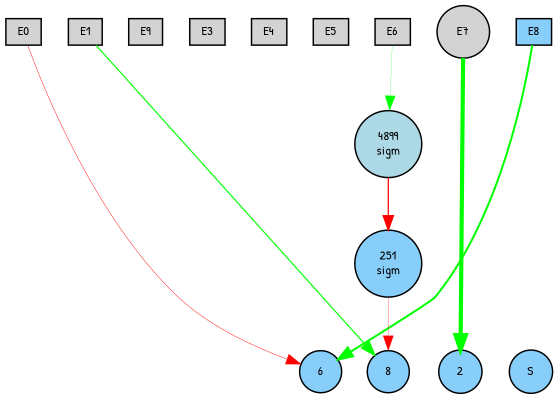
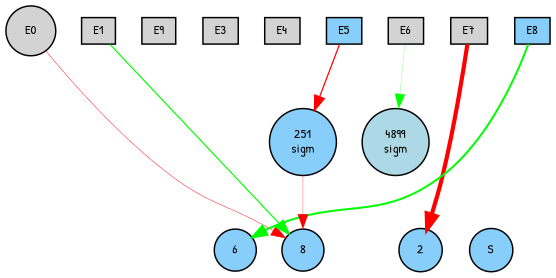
(24, 32) -> (31, 31)
(331, 32) -> (344, 31)
(463, 32) -> (469, 31)
(388, 196) -> (330, 70)
(462, 197) -> (453, 130)
(123, 233) -> (147, 156)
